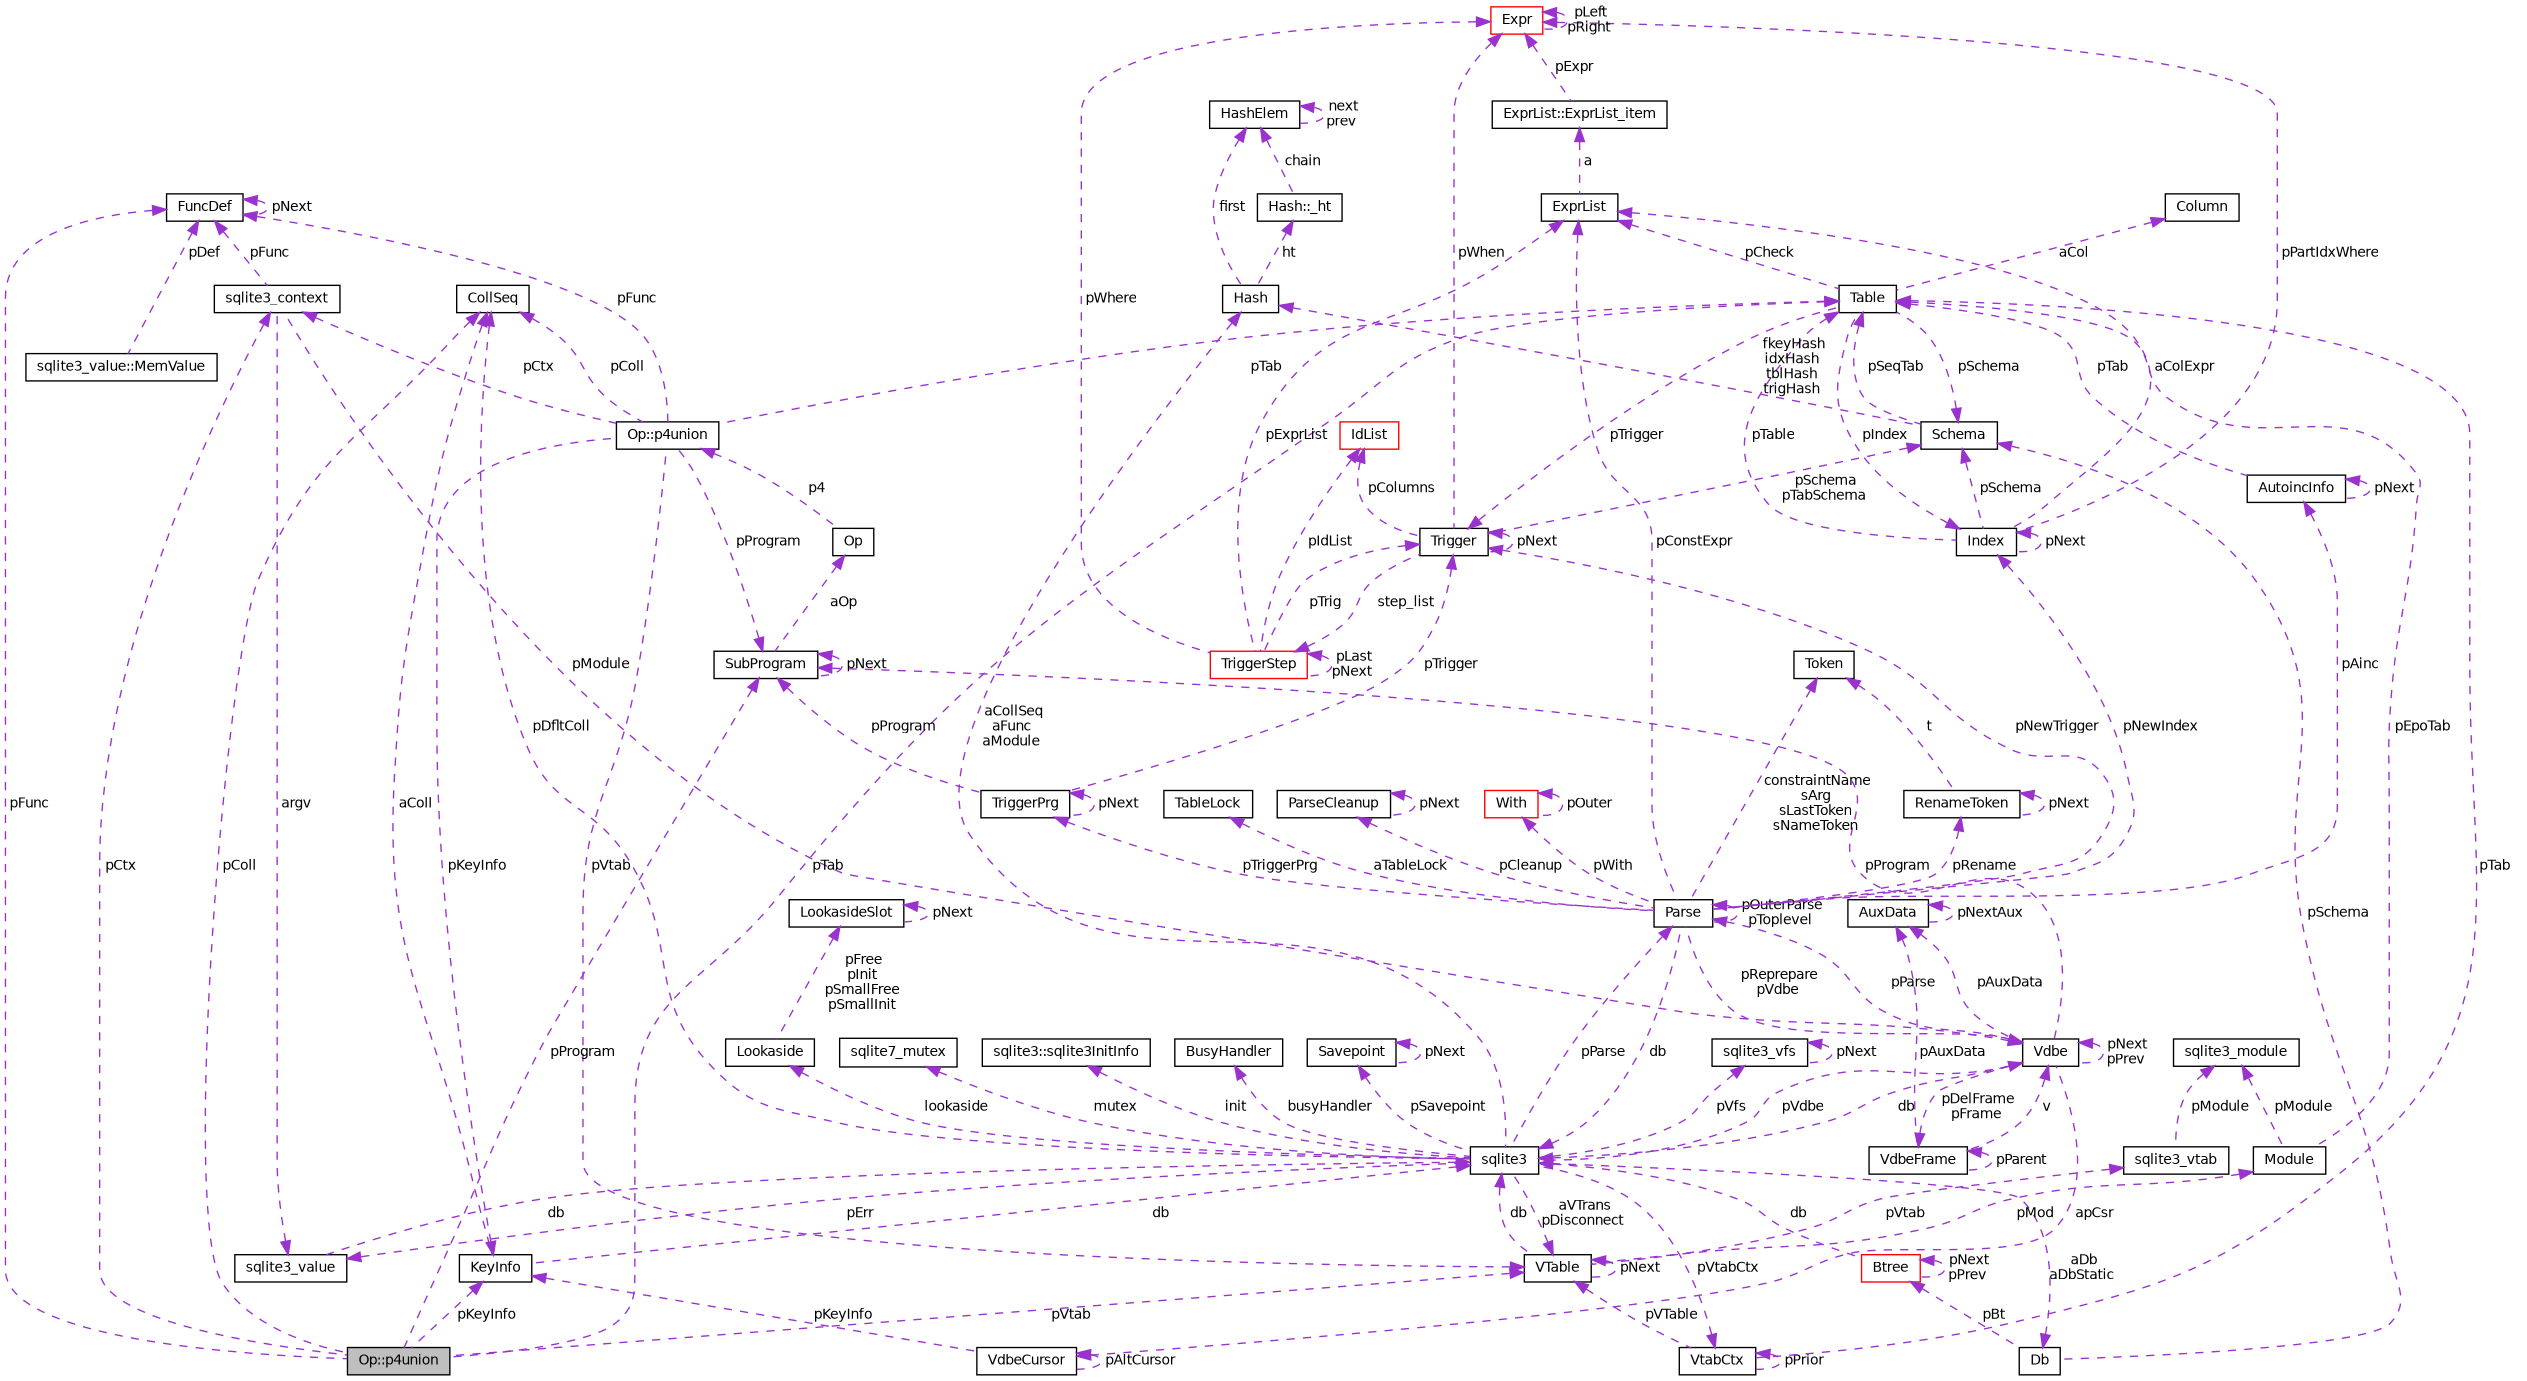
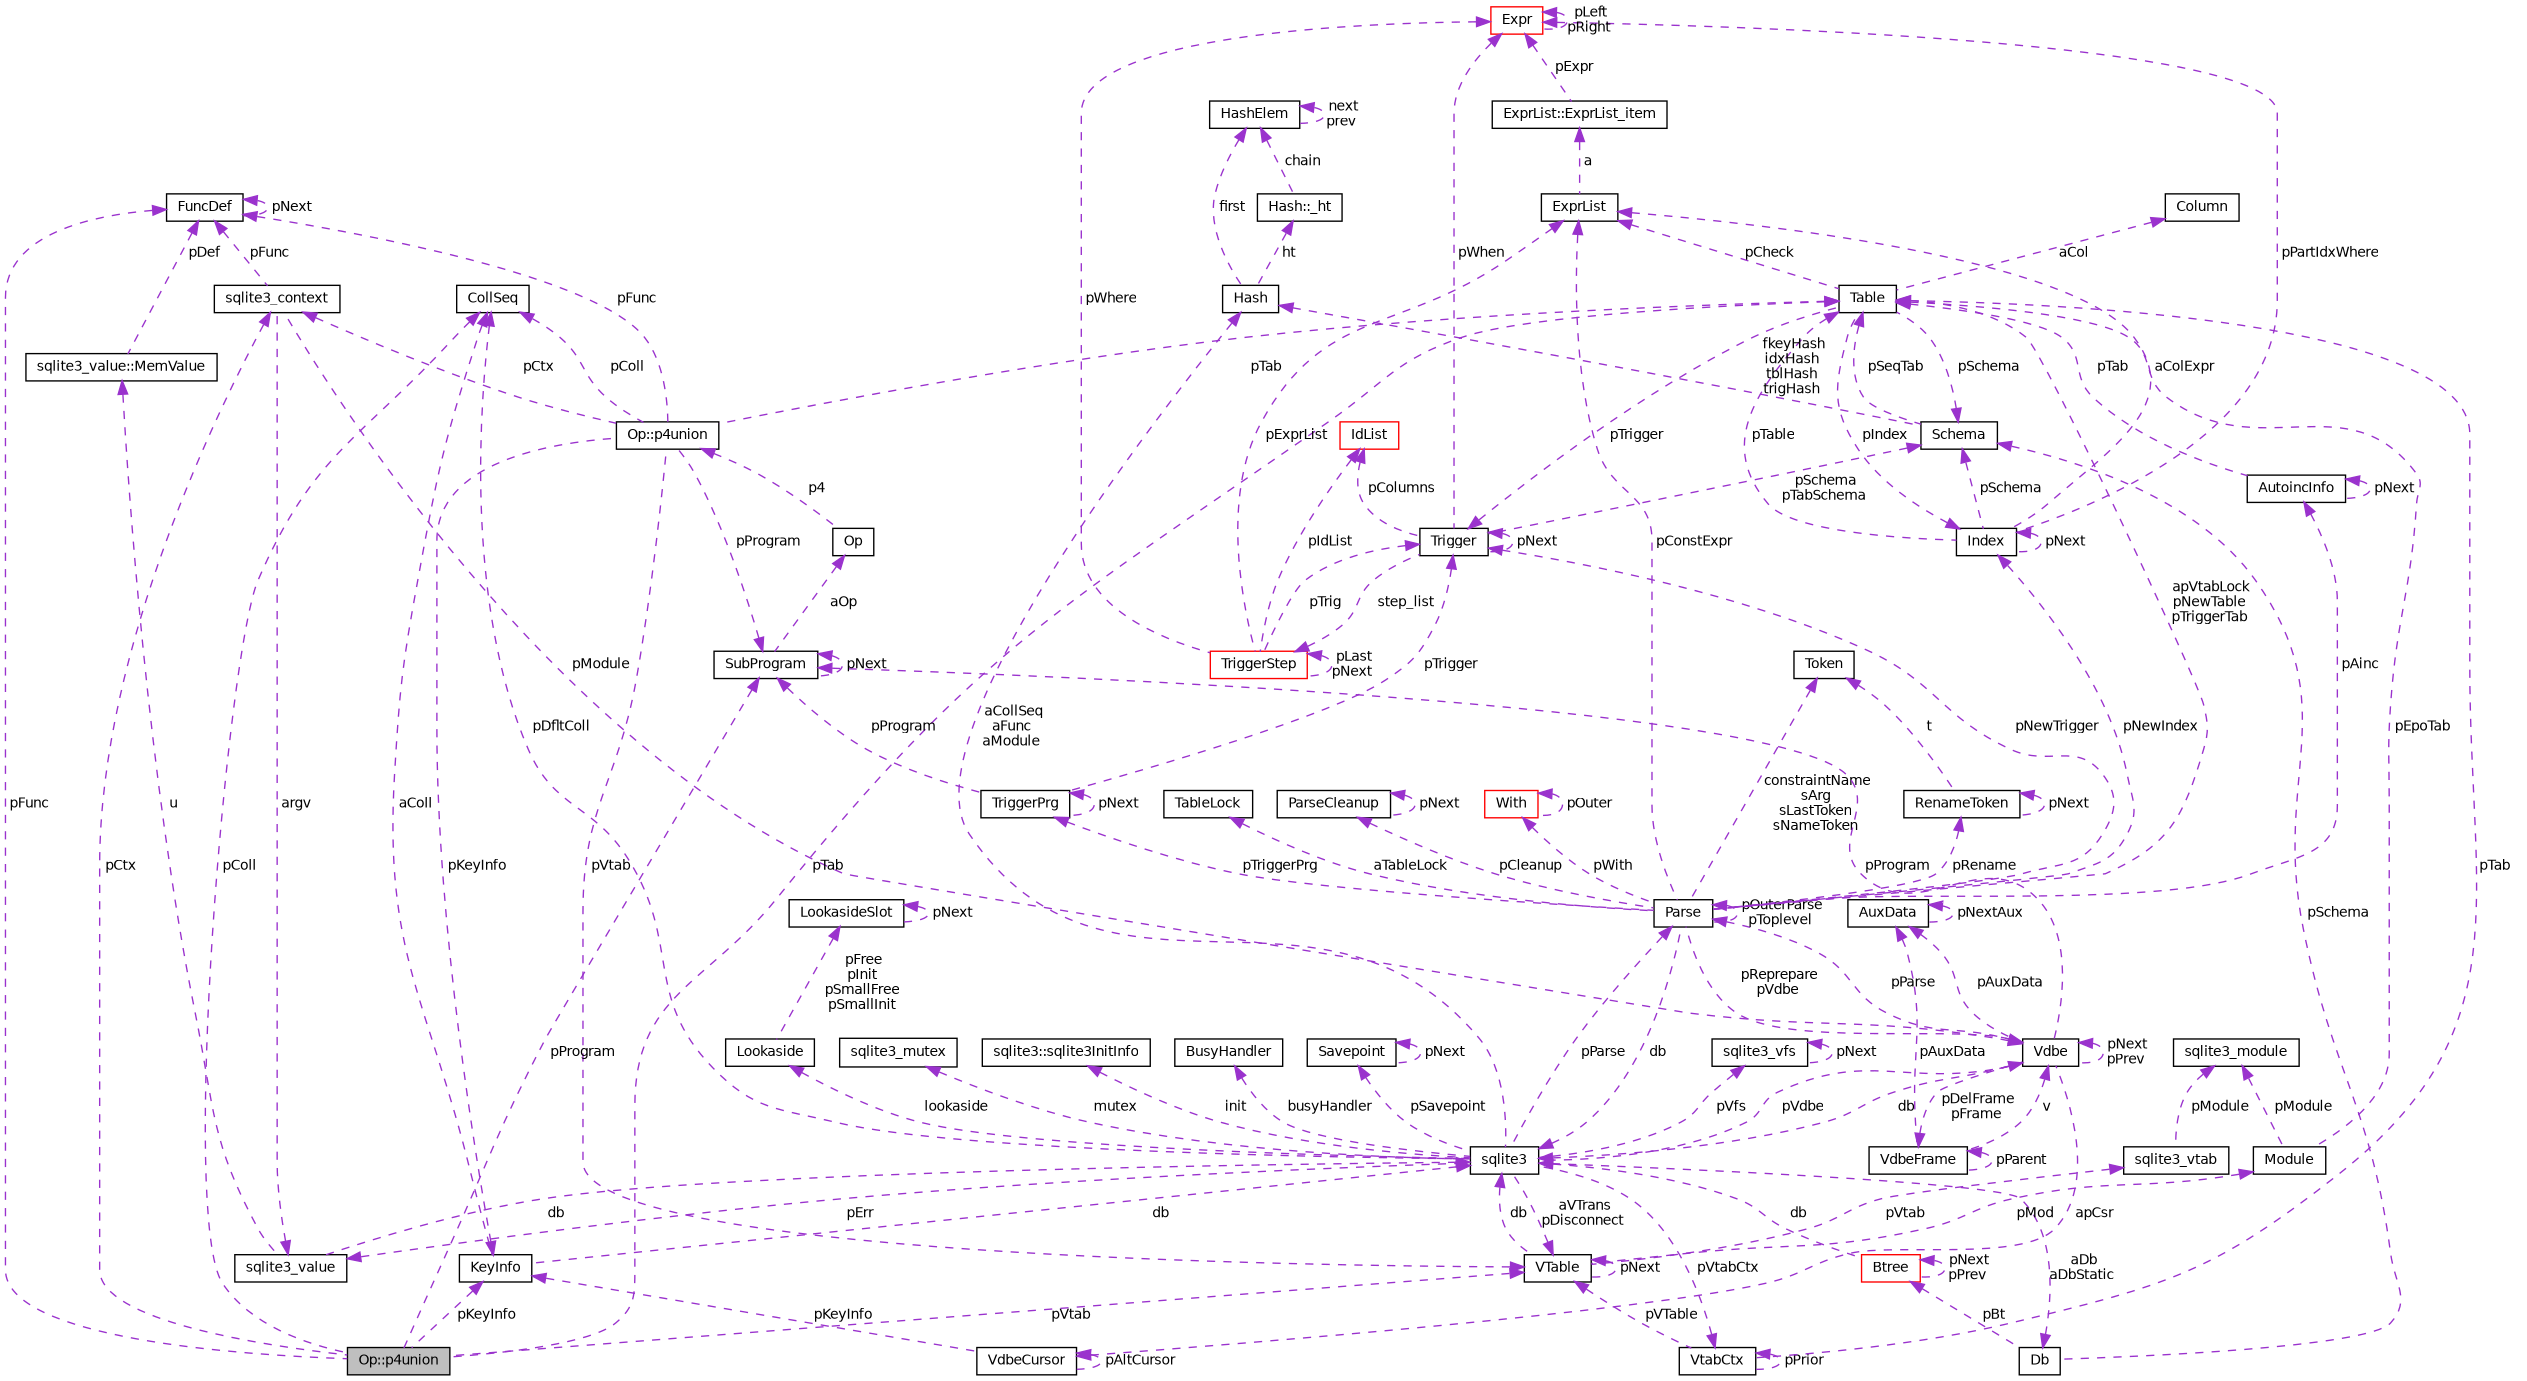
none -> (2206, 741)
none -> (165, 834)
(898, 1053) -> (898, 1053)
